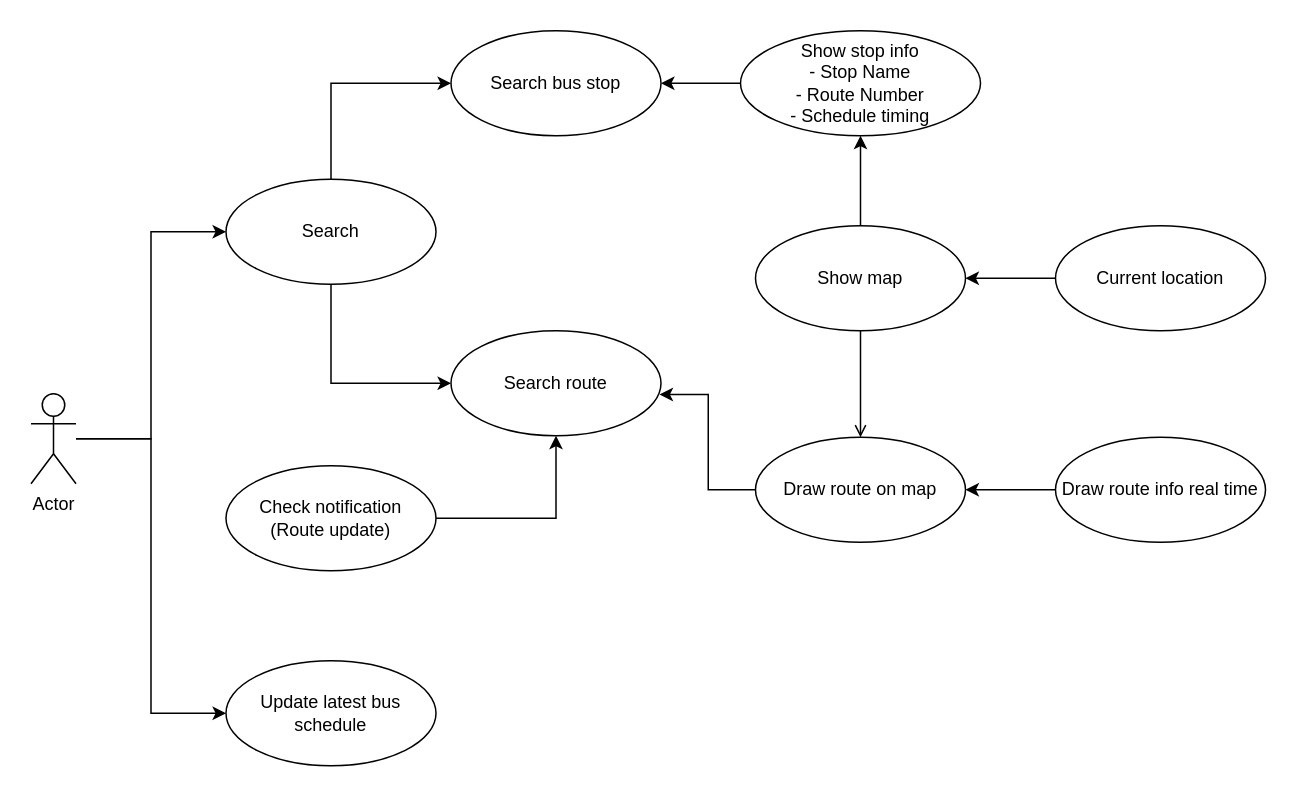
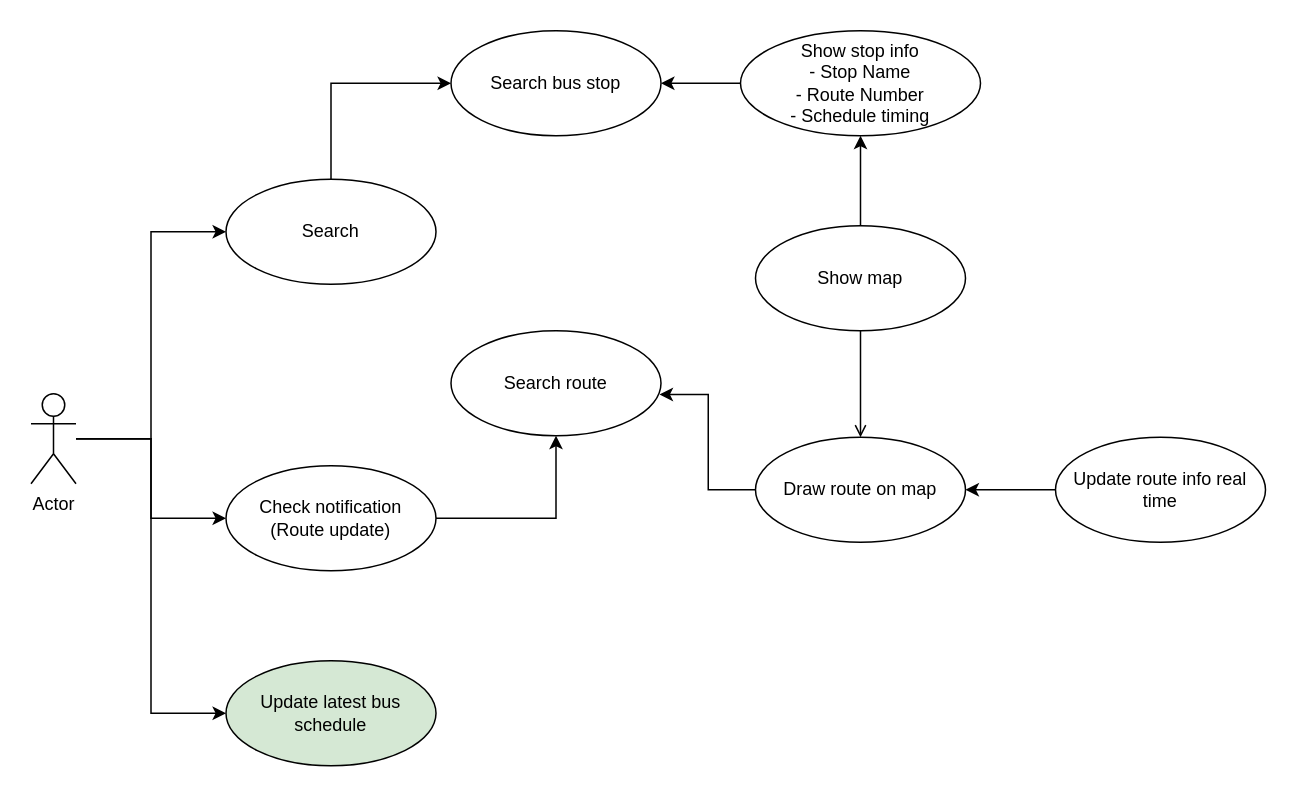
(1015, 278) -> none
(1160, 278) -> none
(336, 383) -> none
(1160, 490) -> (1160, 490)
none -> (184, 518)
(331, 713) -> (331, 713)
